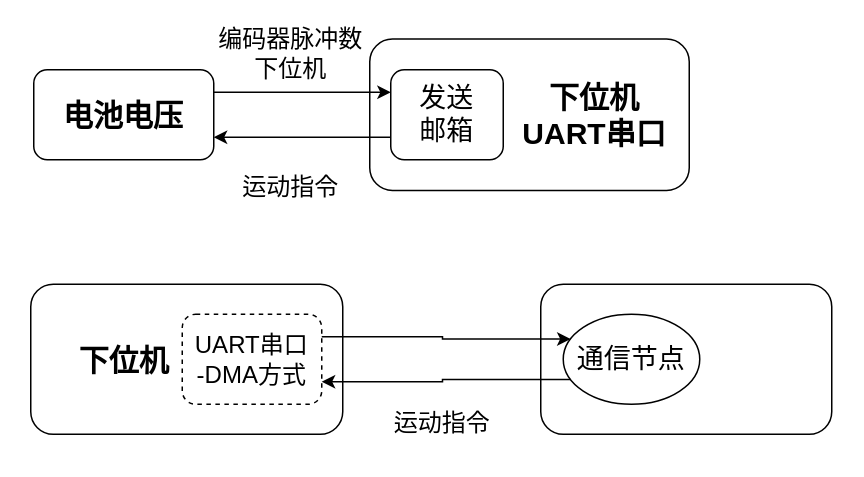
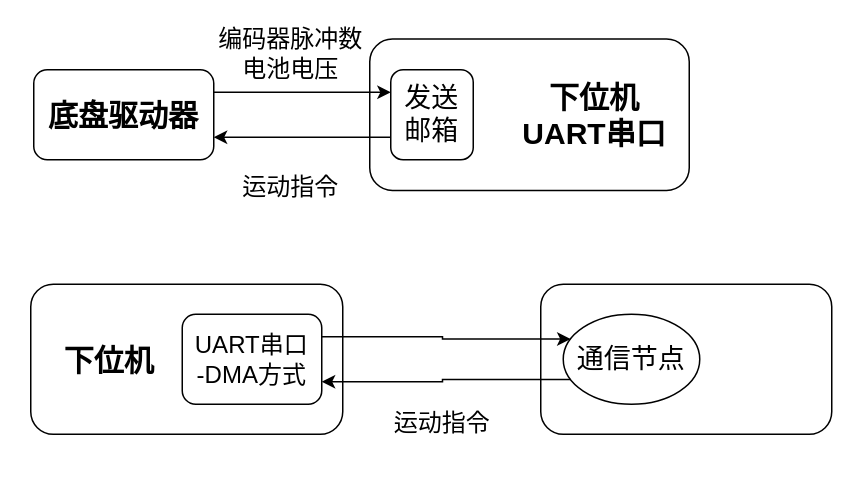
(291, 53) -> (291, 53)
(124, 115) -> (124, 115)
(447, 115) -> (432, 115)
(125, 359) -> (110, 359)
(252, 359) -> (252, 359)
